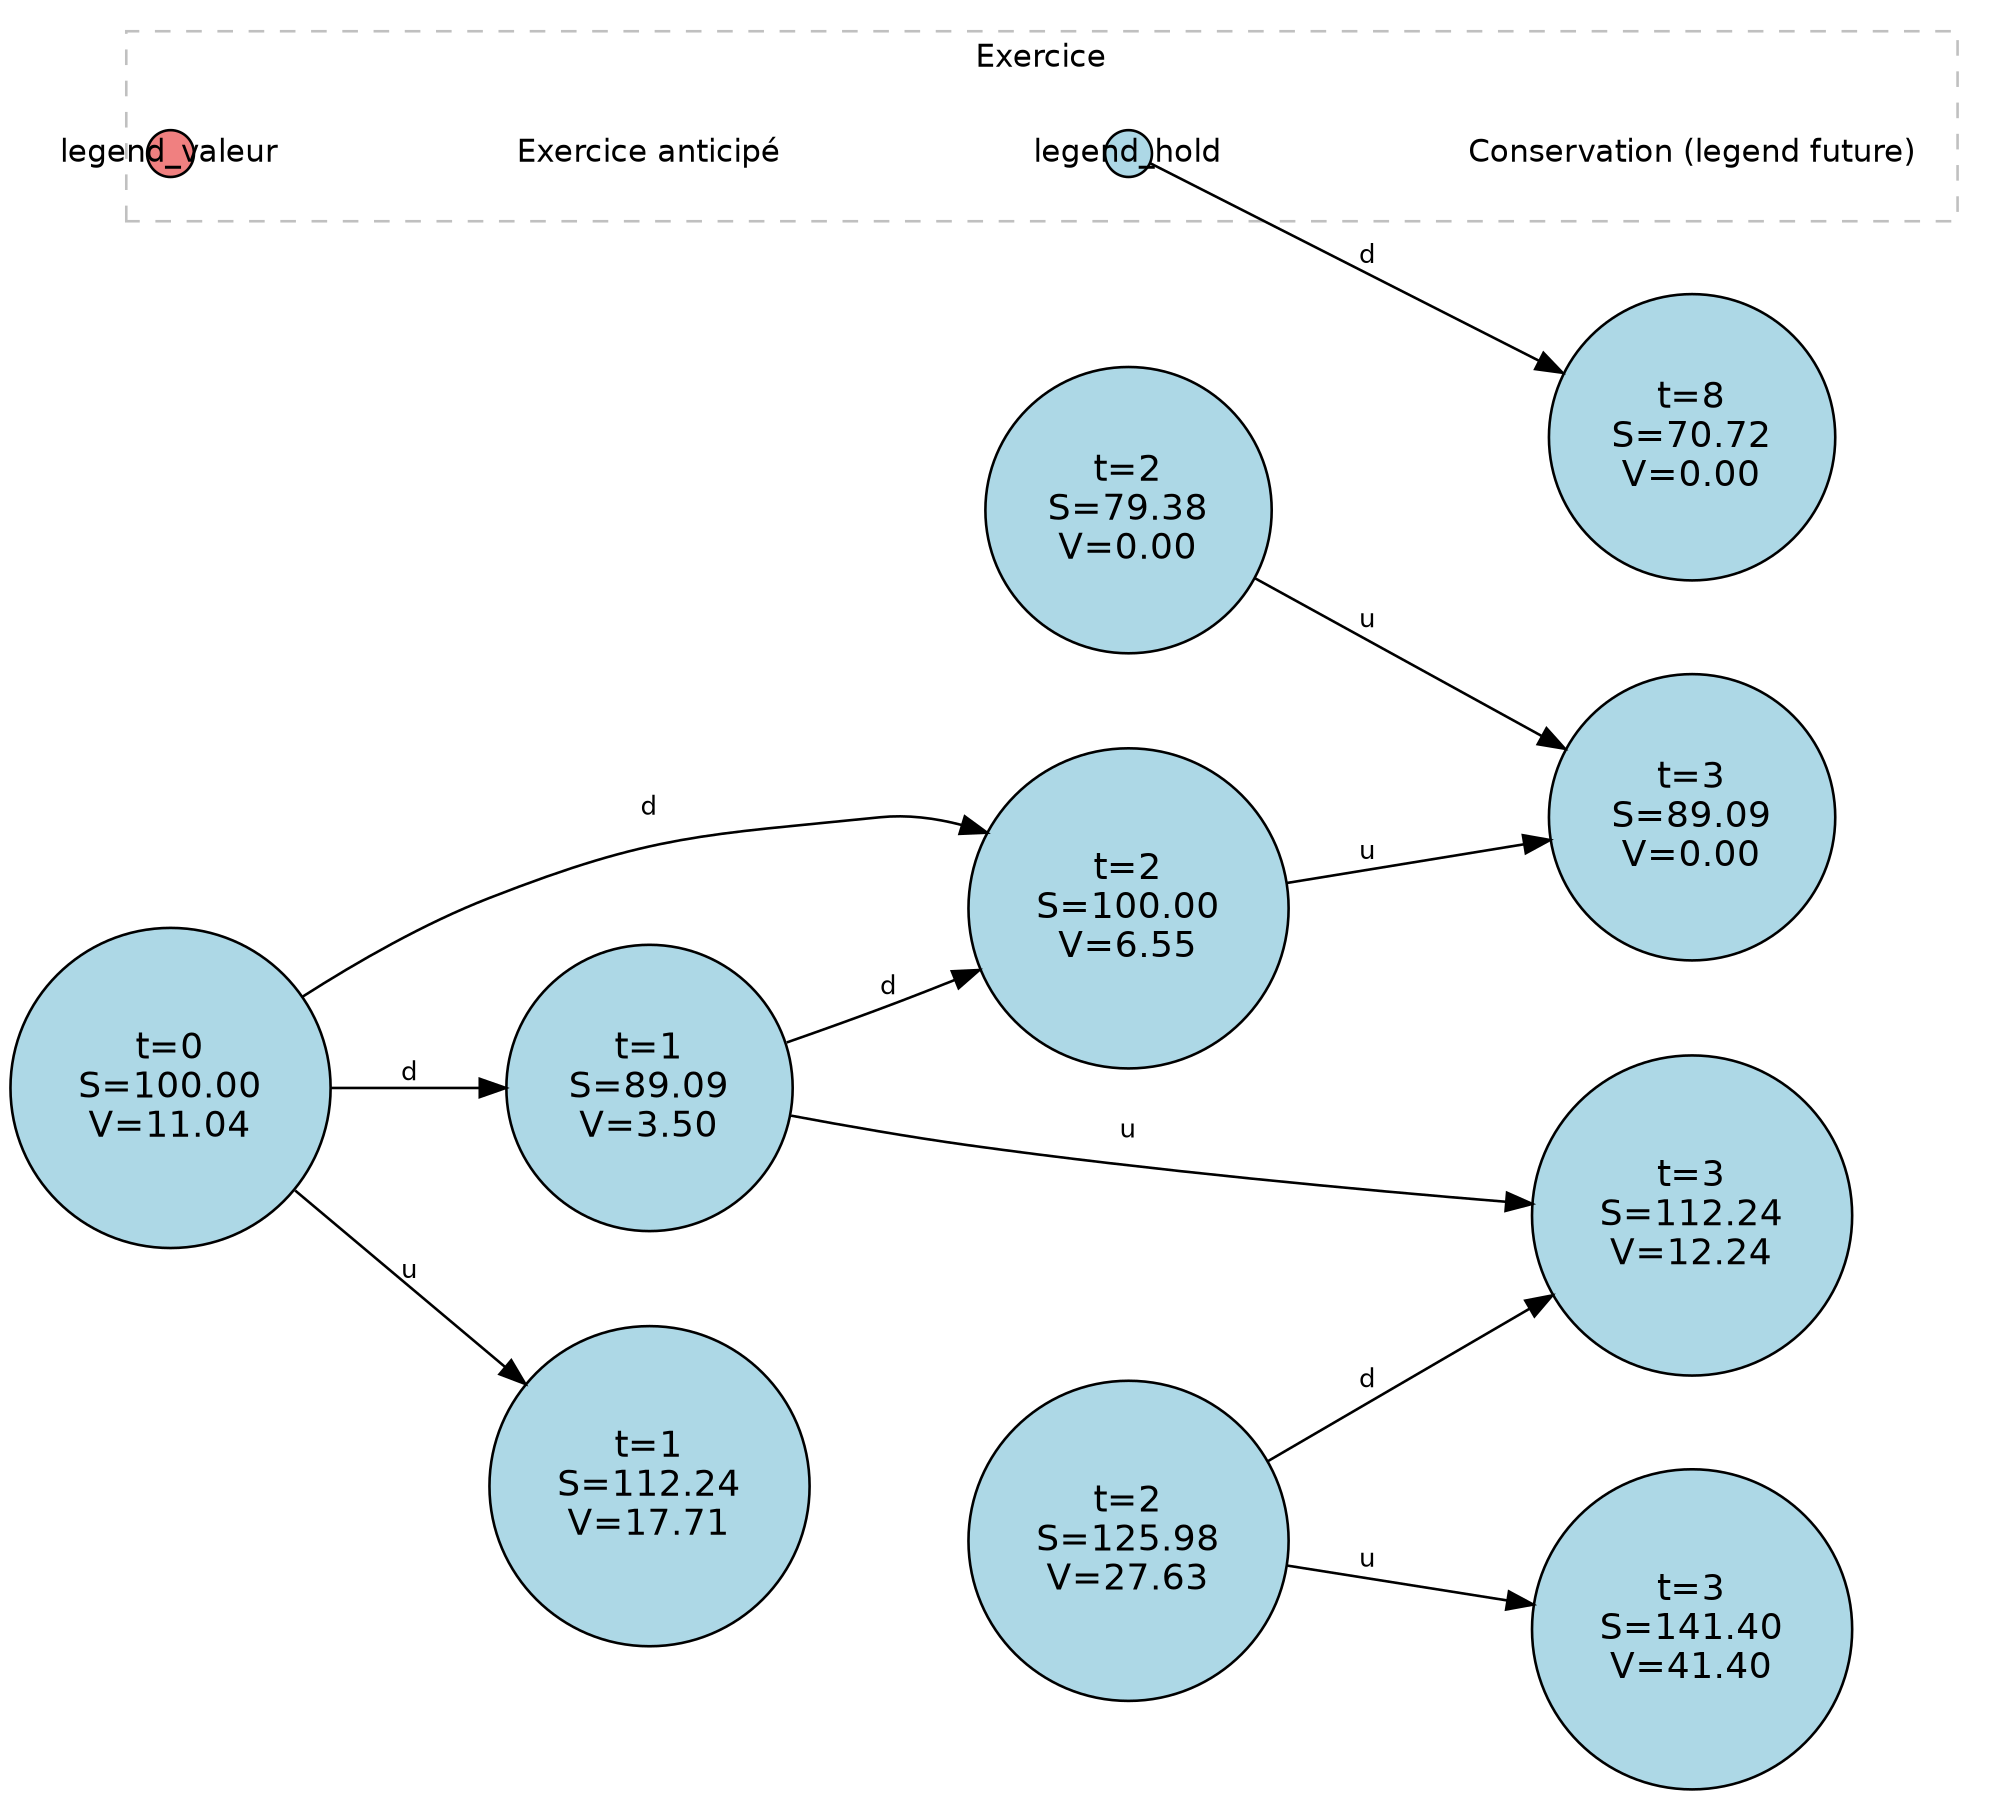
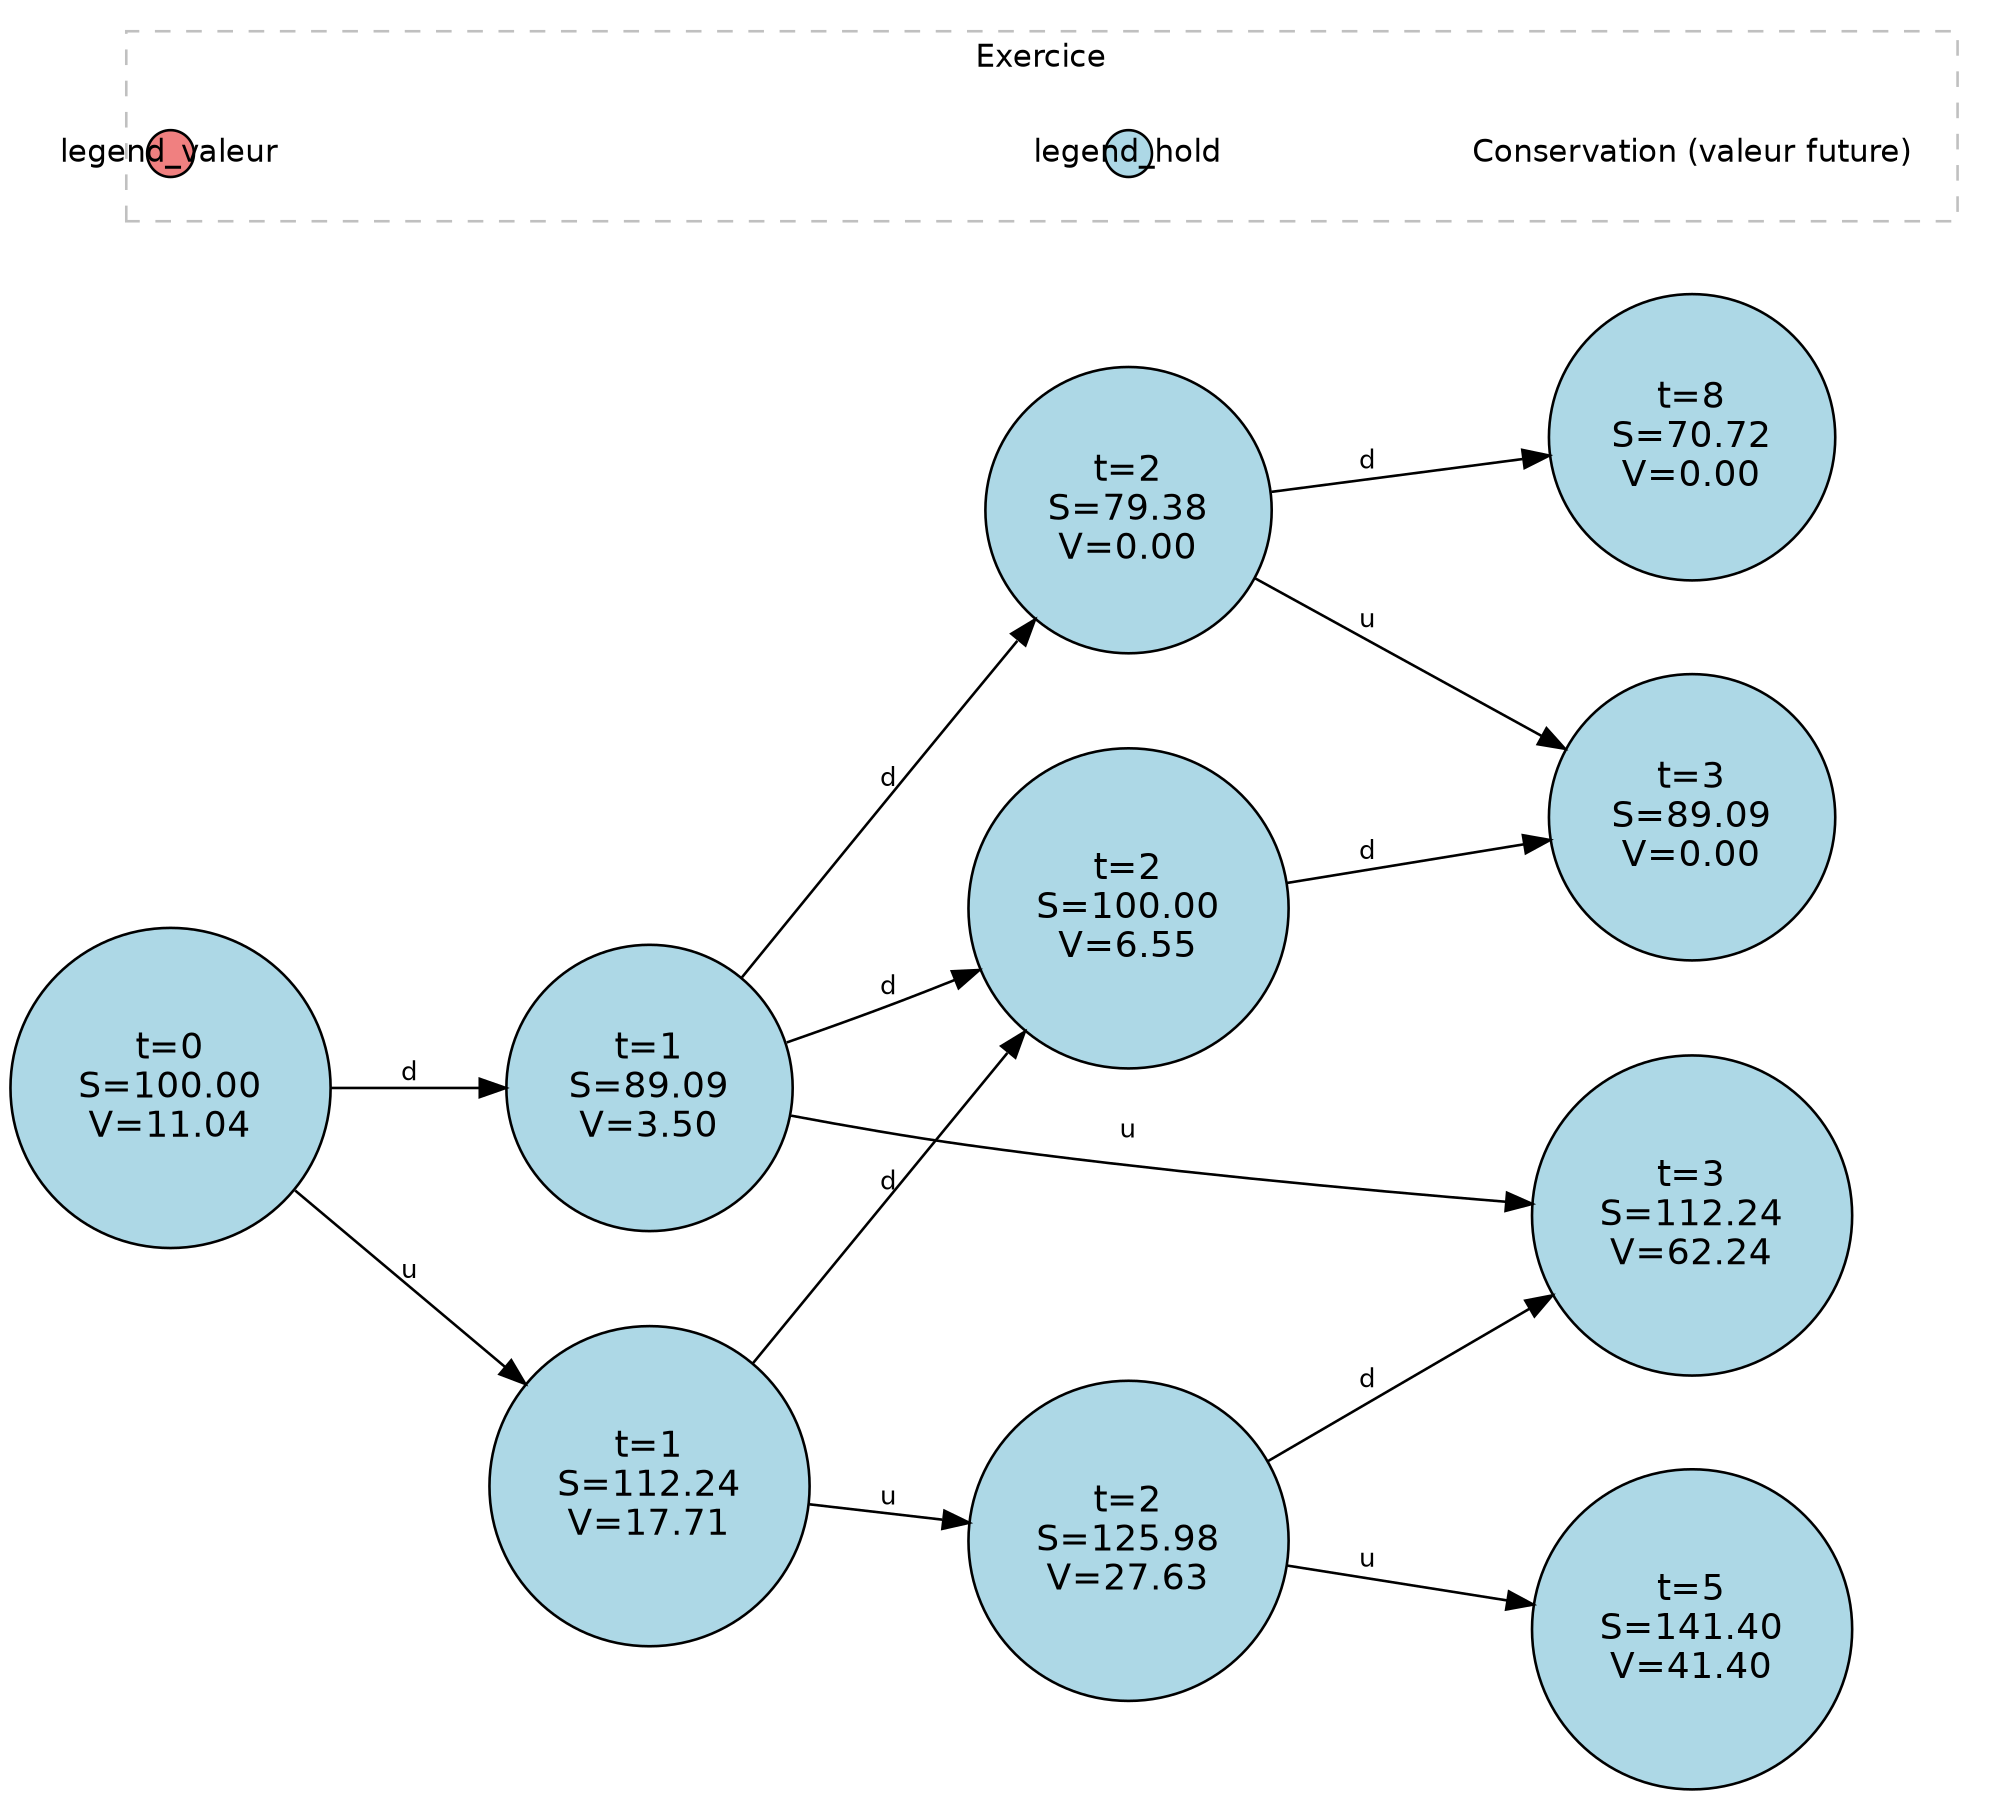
(650, 154) -> none
(1692, 154) -> (1692, 154)
(1345, 262) -> (1397, 475)
none -> (879, 809)
(1368, 852) -> (1368, 852)
(618, 855) -> (880, 1208)
(1692, 1215) -> (1692, 1215)
none -> (876, 1512)
(1692, 1629) -> (1692, 1629)
